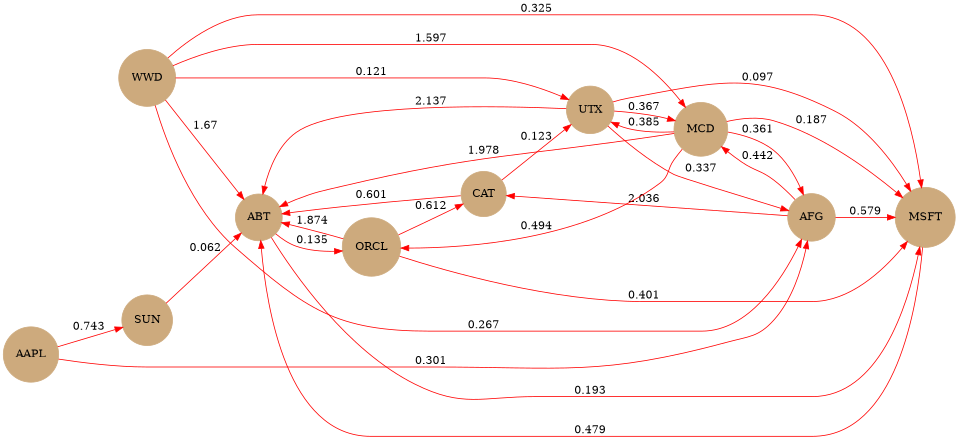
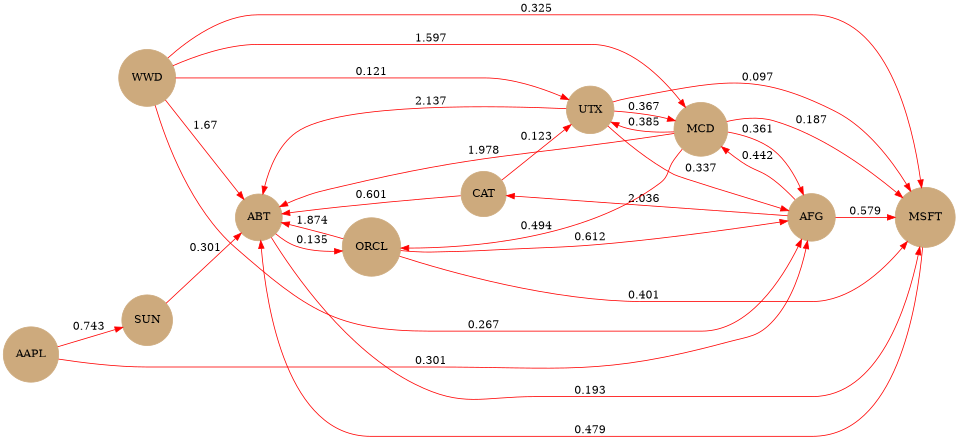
(427, 221) -> (591, 245)
(206, 248) -> (206, 248)
